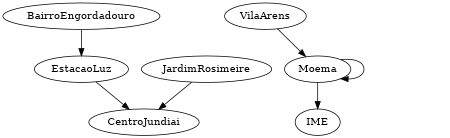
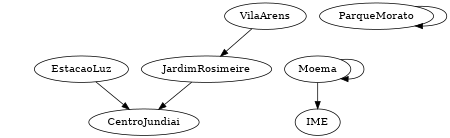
(81, 16) -> none
none -> (377, 16)
(289, 40) -> (239, 40)
